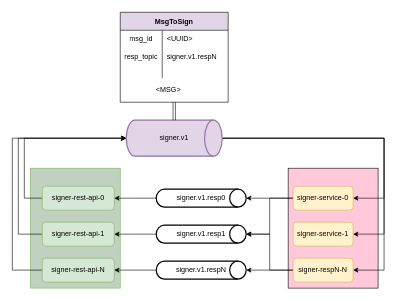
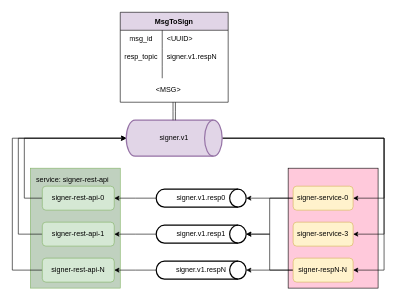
none -> (72, 180)
(323, 234) -> (323, 234)
